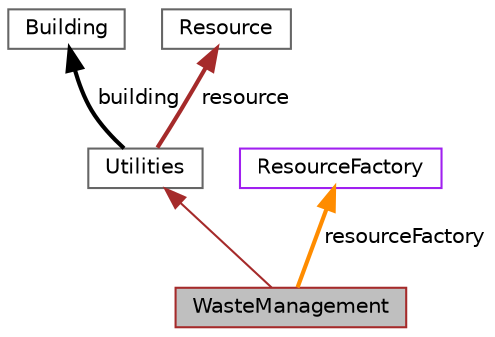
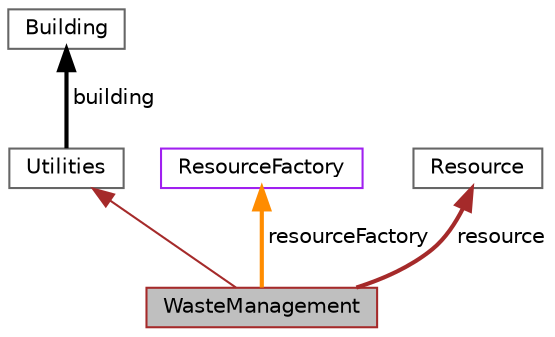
(182, 108) -> (418, 259)
